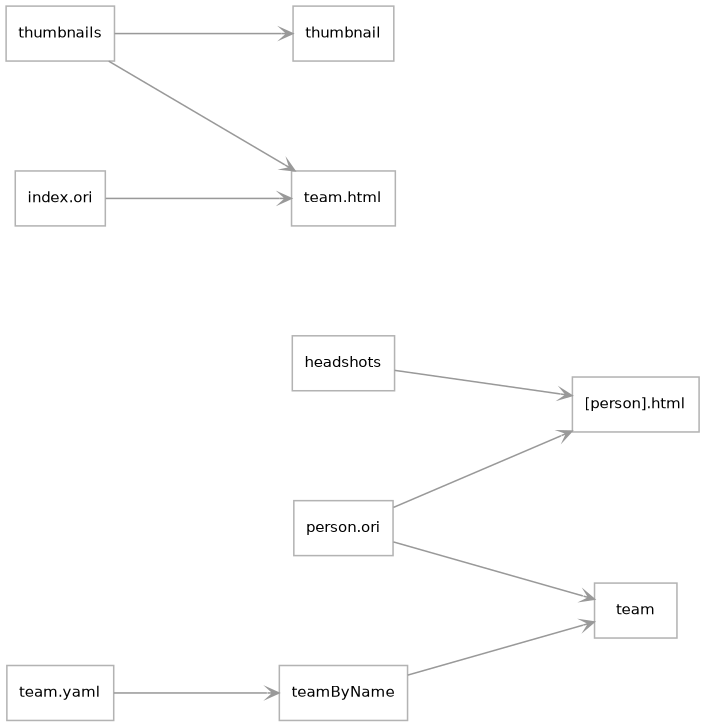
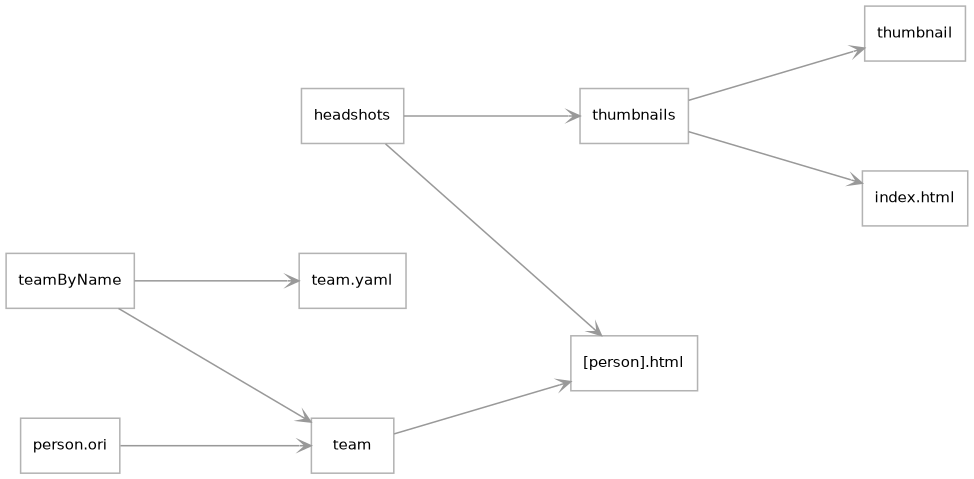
none -> (486, 116)
(60, 198) -> none
(343, 198) -> (915, 198)
(477, 472) -> (477, 409)
(190, 693) -> (211, 281)
